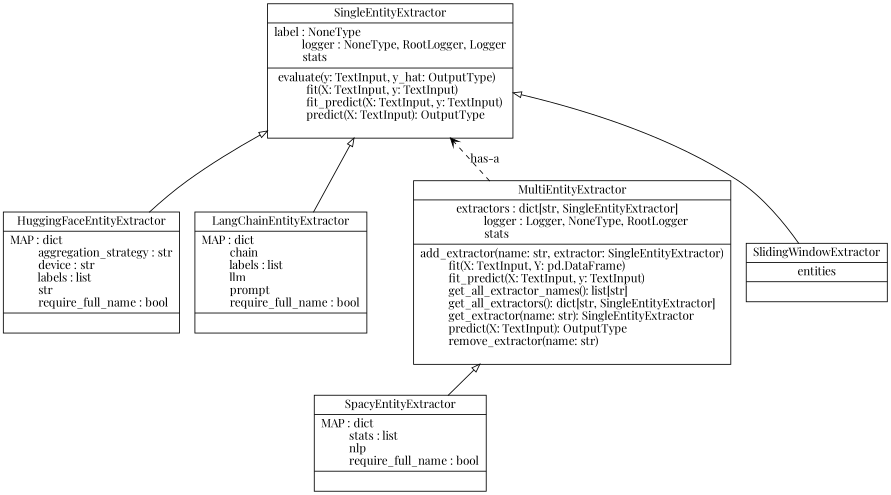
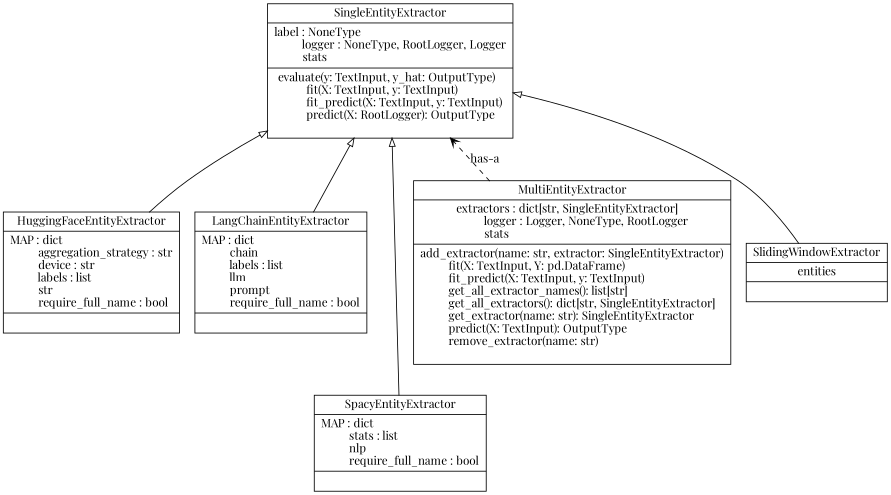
(381, 115) -> (386, 115)
(461, 383) -> (396, 271)
